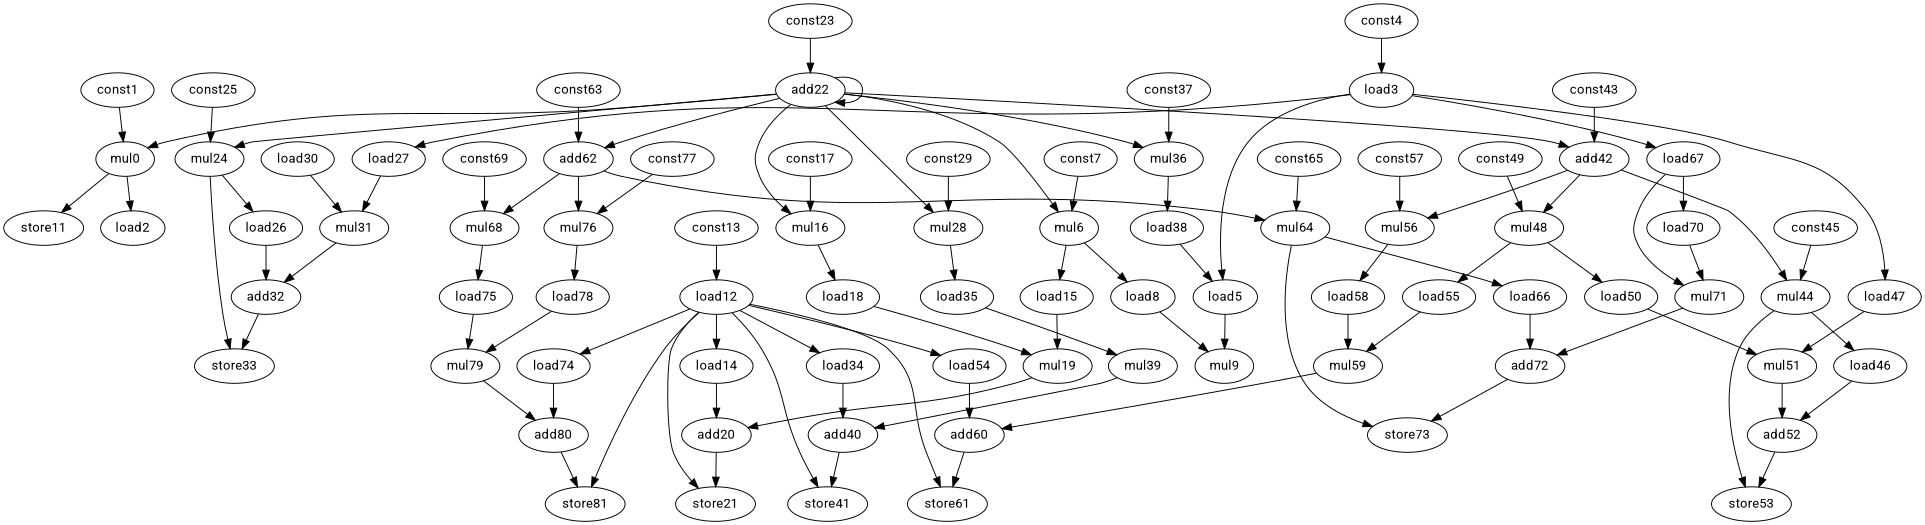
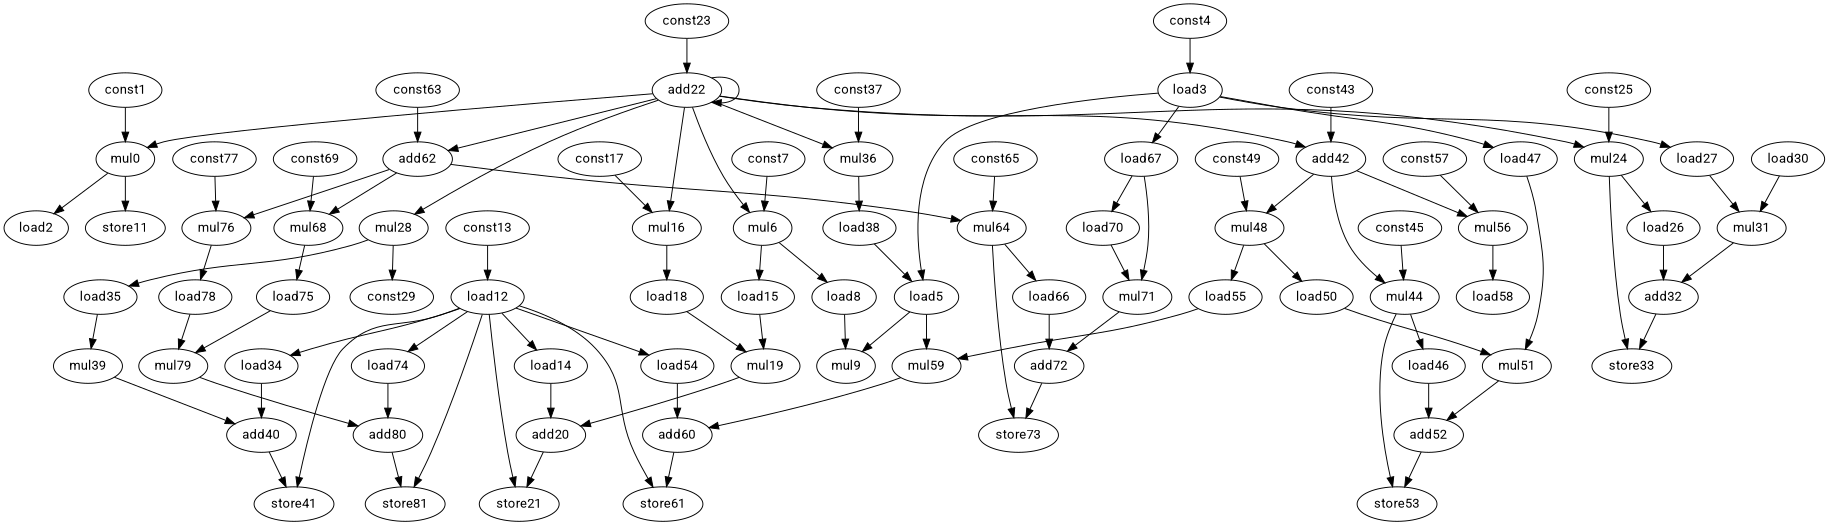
(948, 189) -> (393, 258)
(1348, 327) -> (927, 327)
